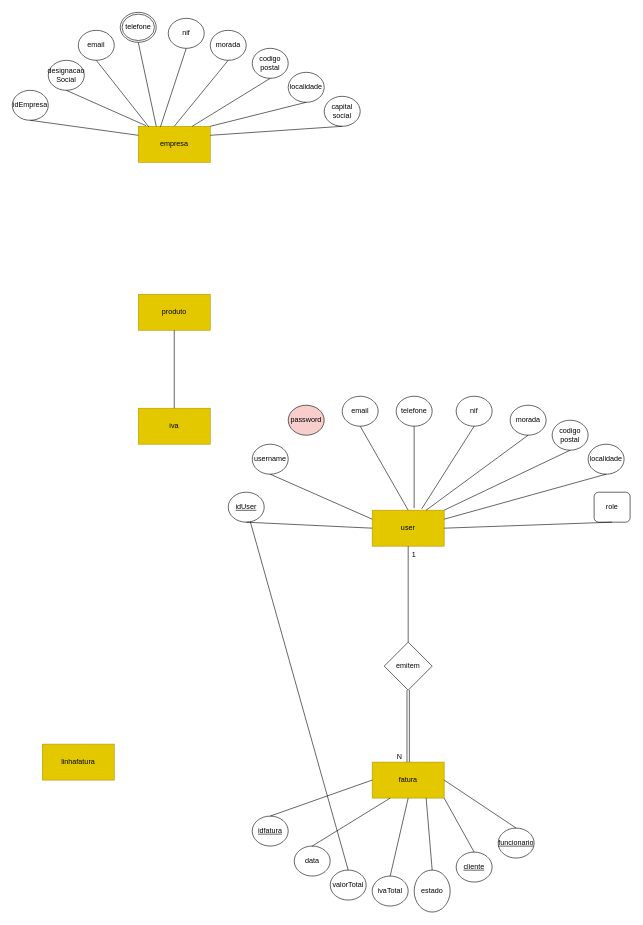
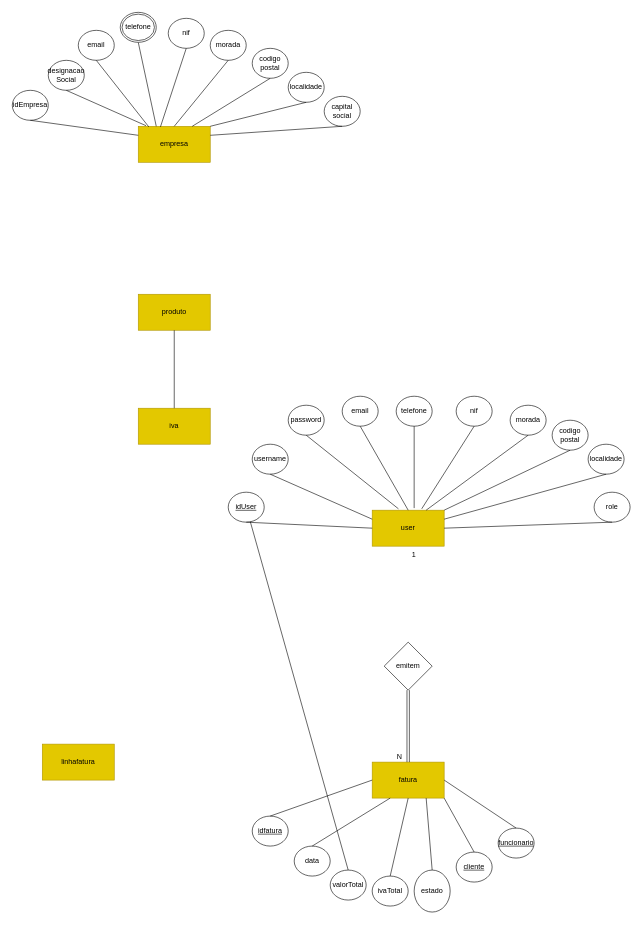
(306, 420) -> (306, 420)
none -> (352, 472)
(612, 507) -> (612, 507)
(408, 594) -> none
